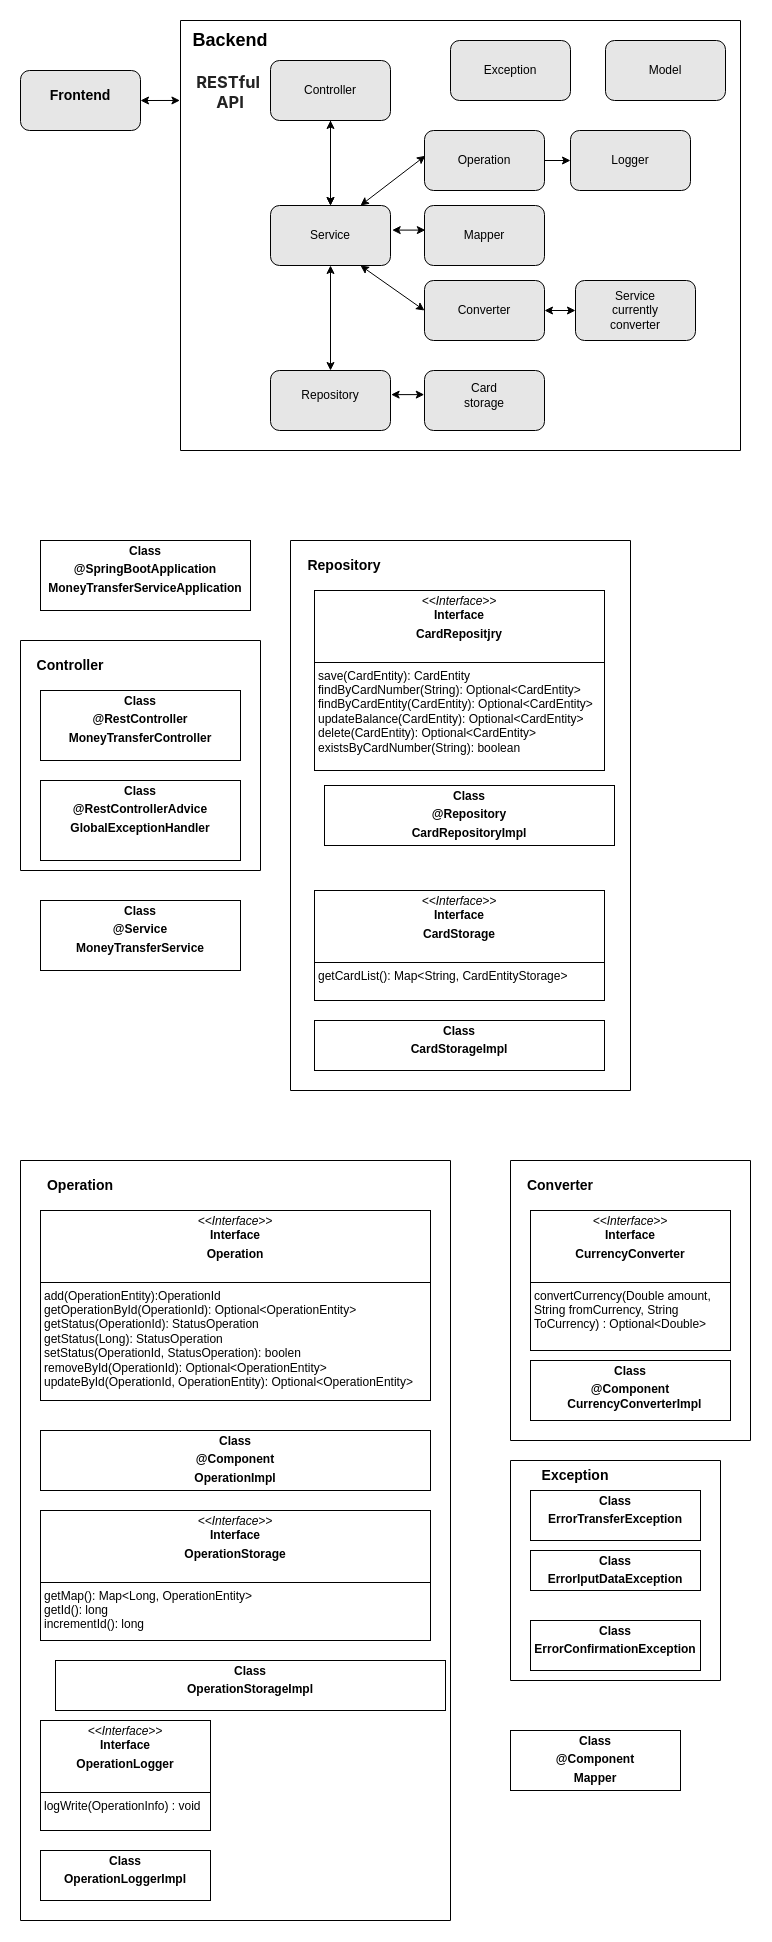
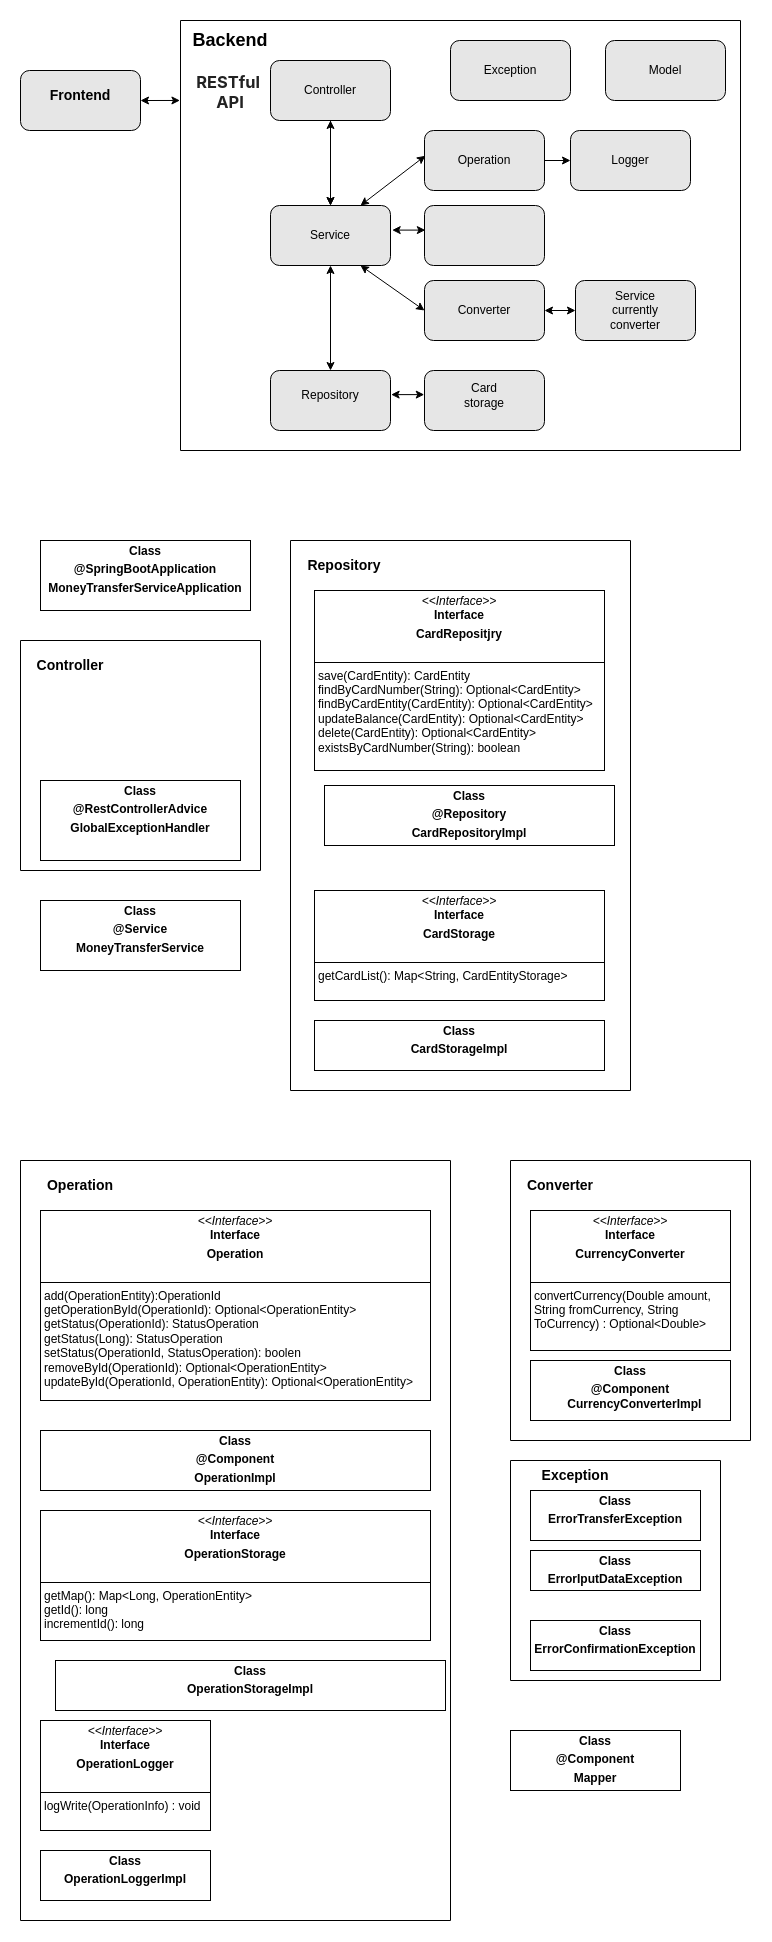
(485, 236) -> none
(141, 726) -> none
